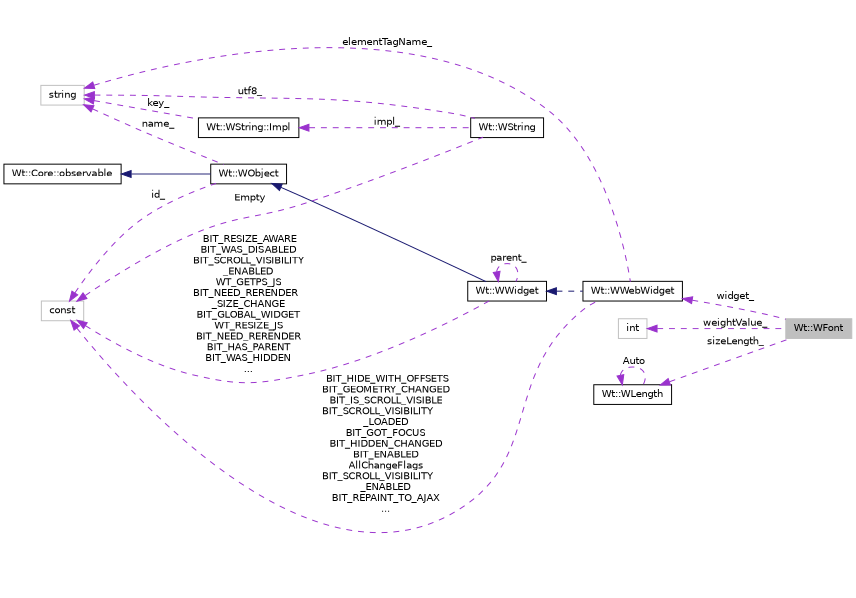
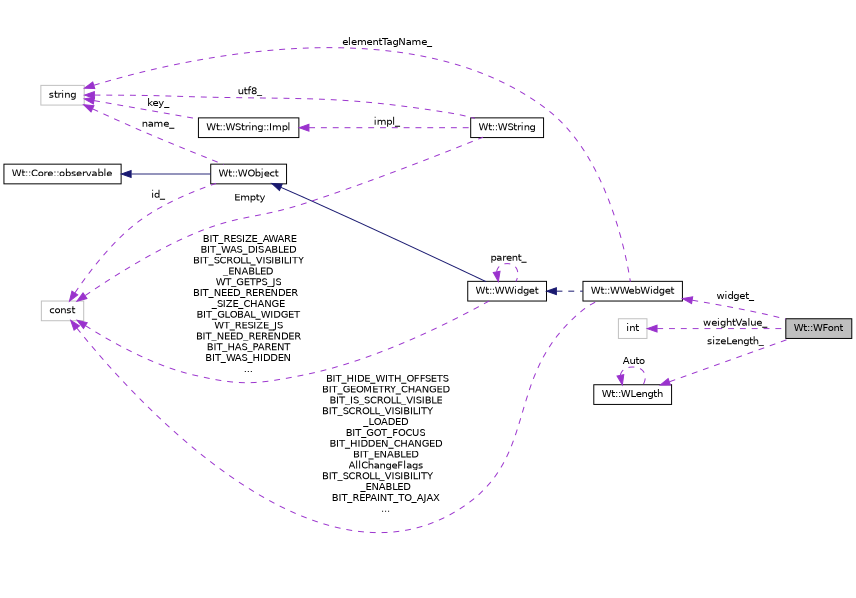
(819, 329) -> (819, 329)
